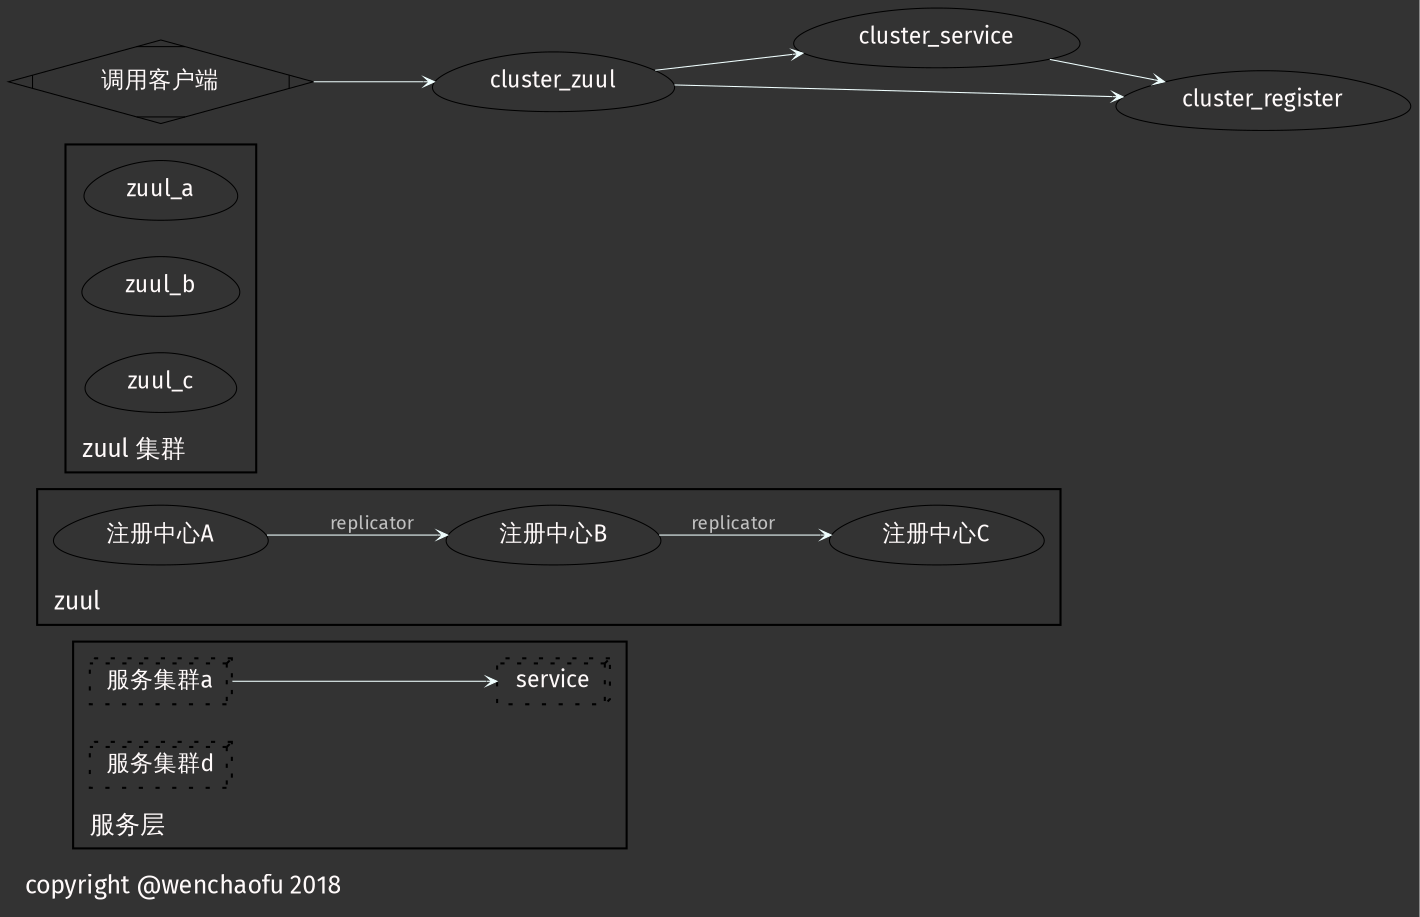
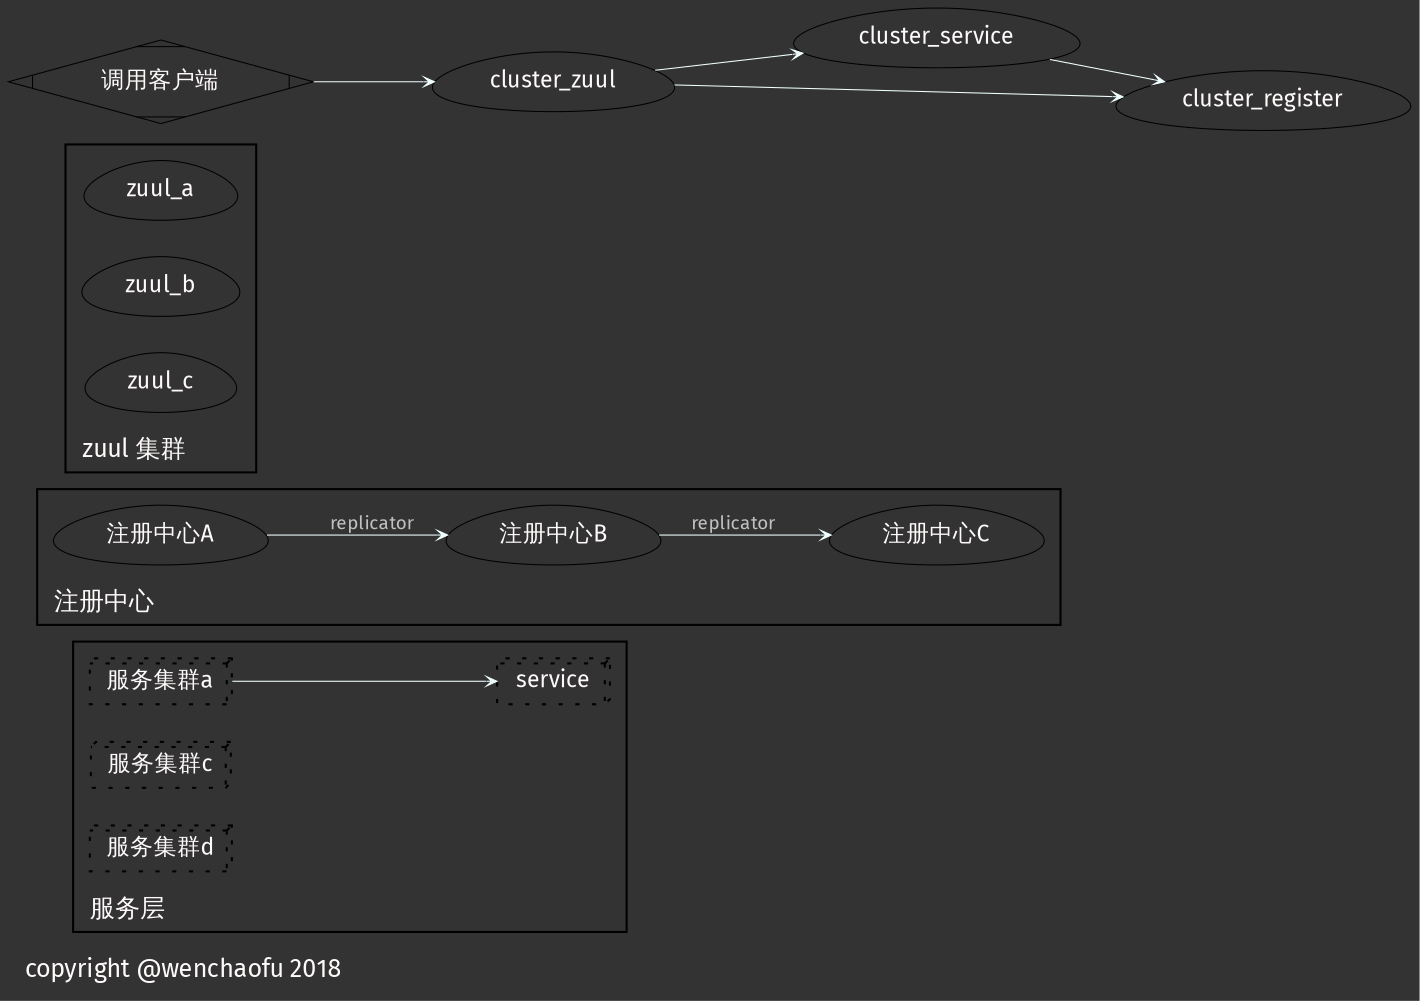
(78, 603) -> (105, 603)
none -> (161, 765)
